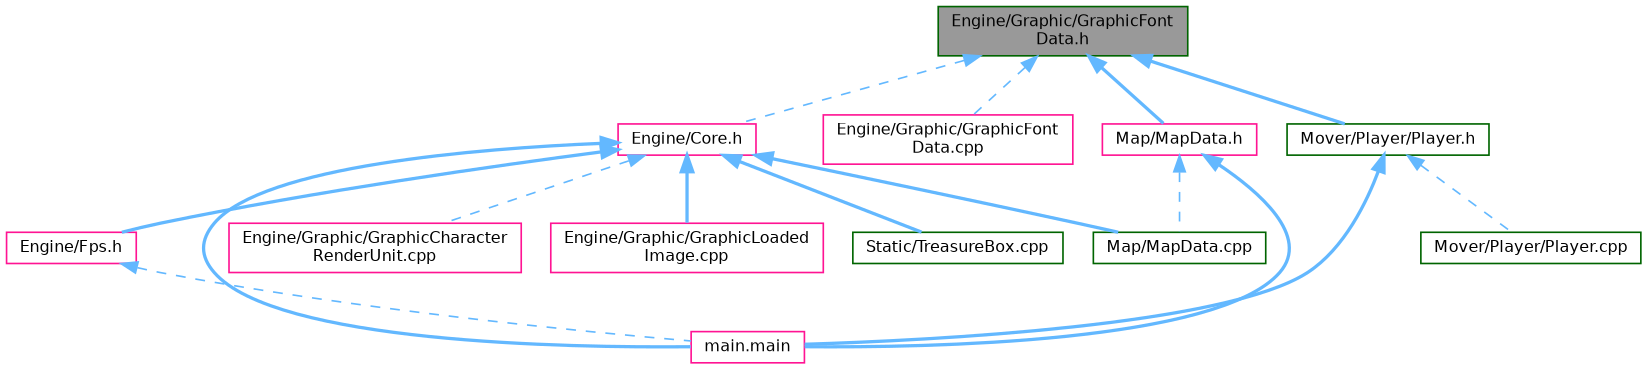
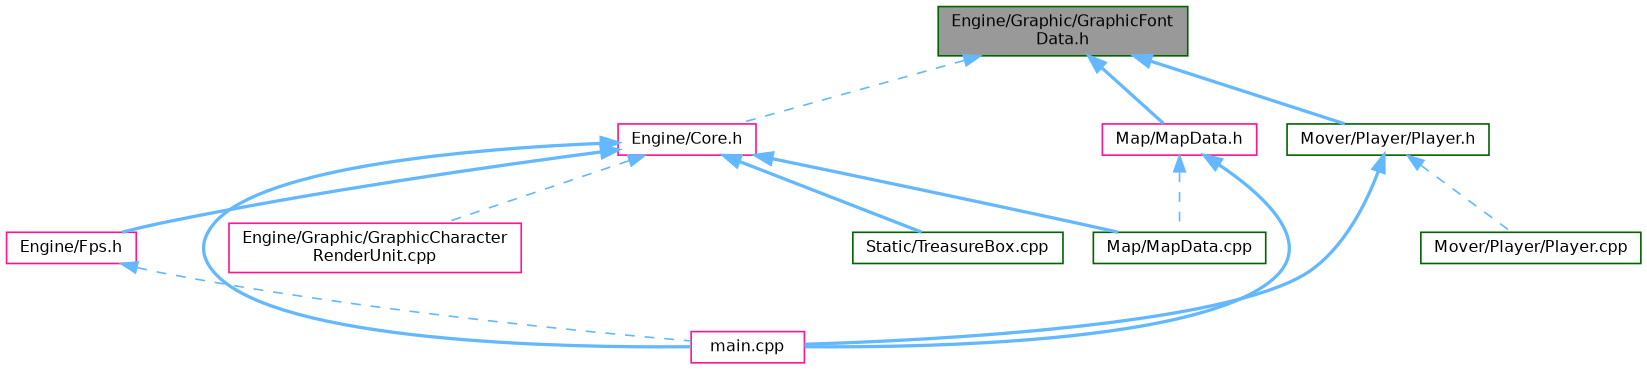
(948, 140) -> none
(687, 248) -> none
(748, 347) -> (748, 347)
